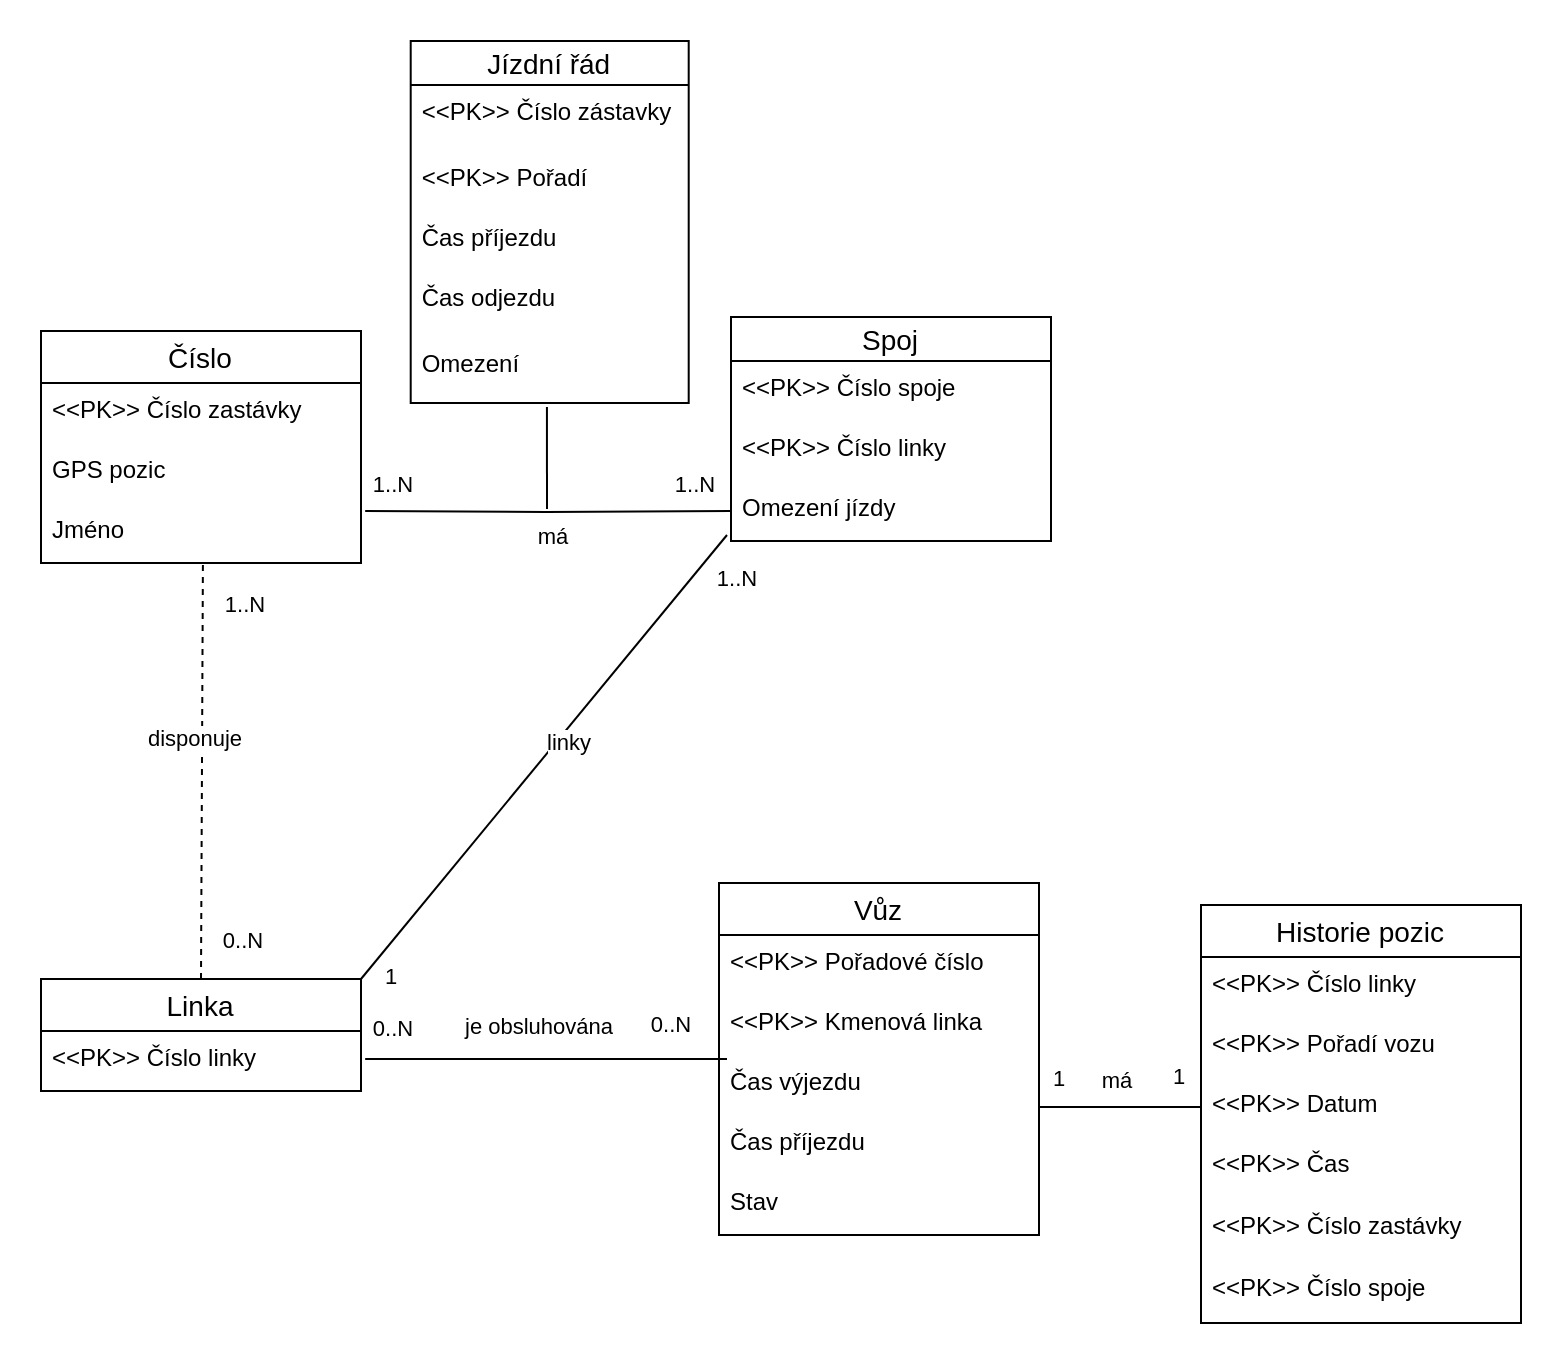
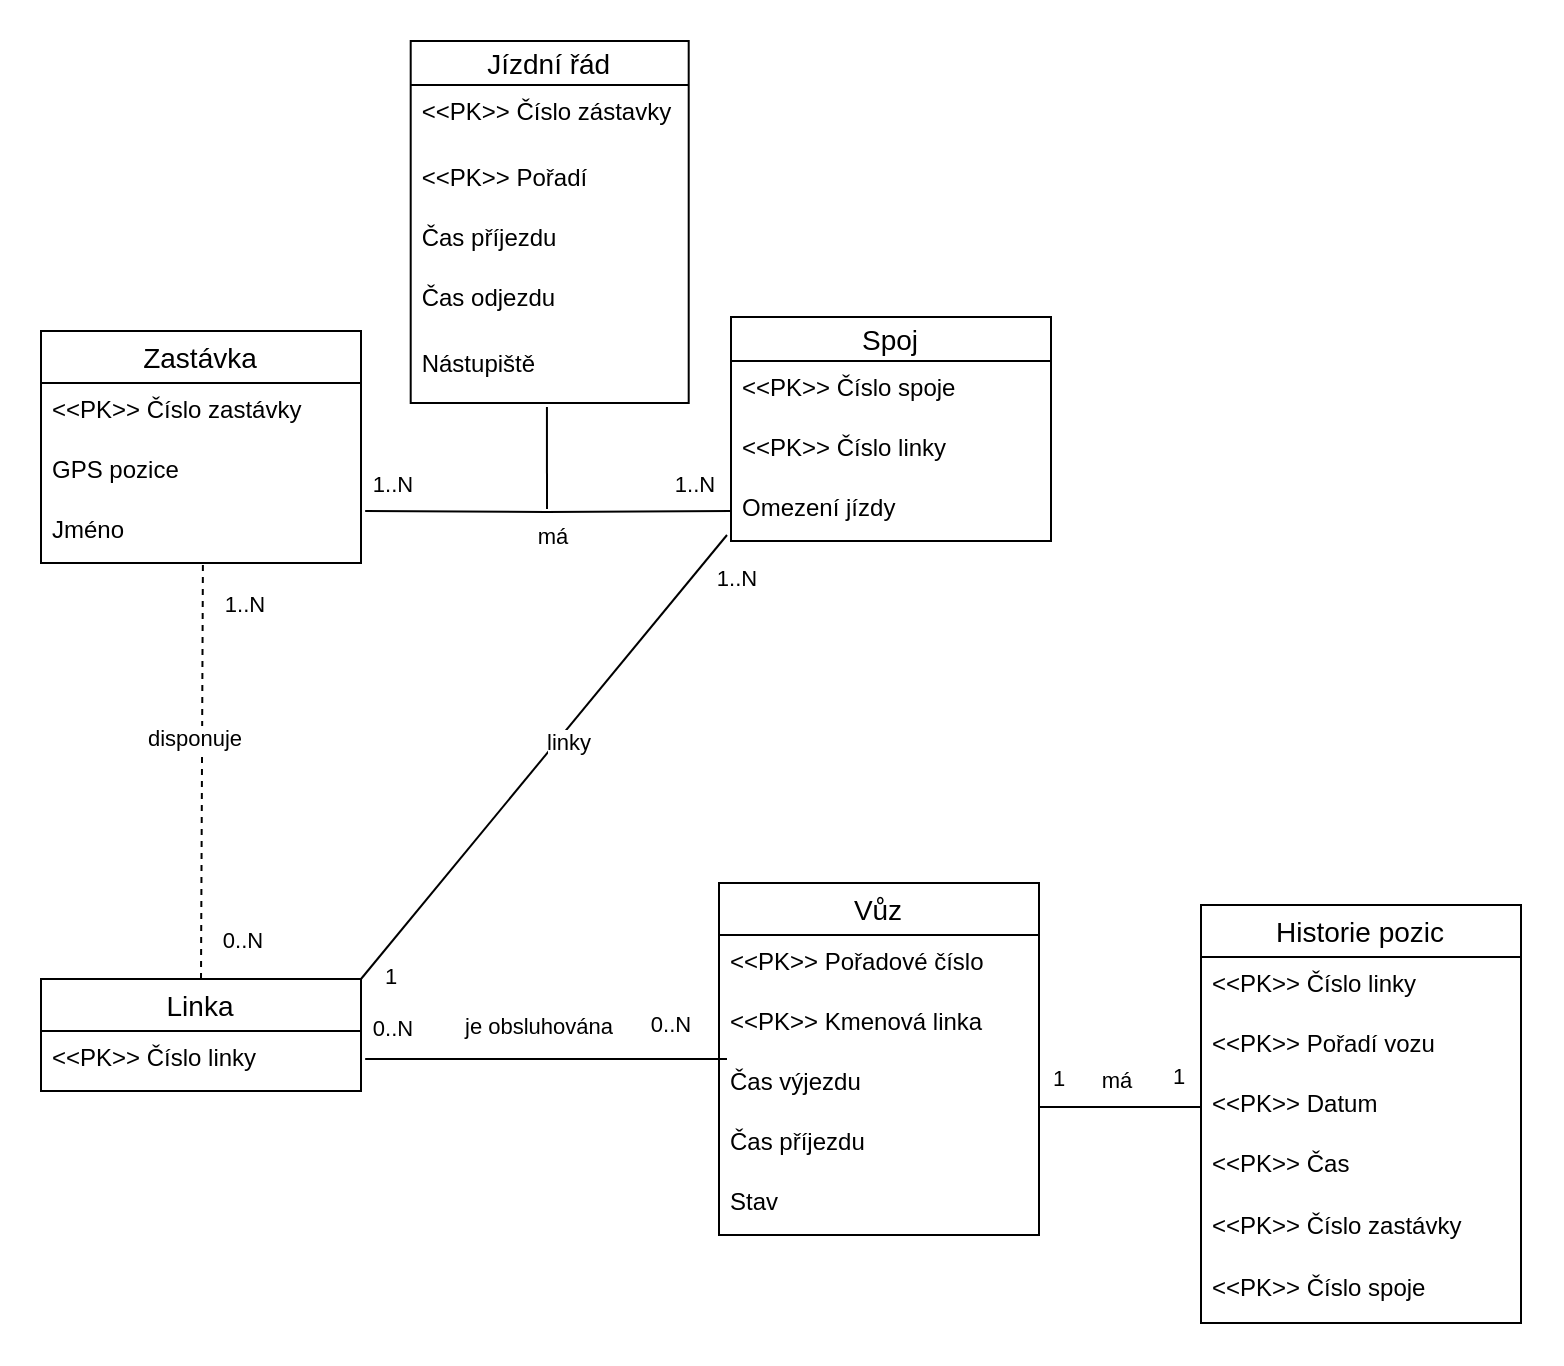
(200, 359) -> (200, 359)
(469, 364) -> (486, 364)
(106, 470) -> (113, 470)
